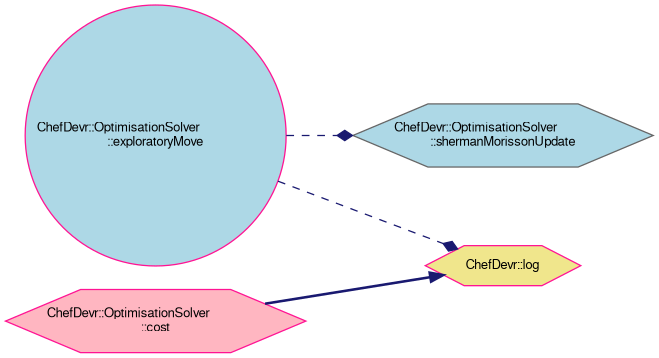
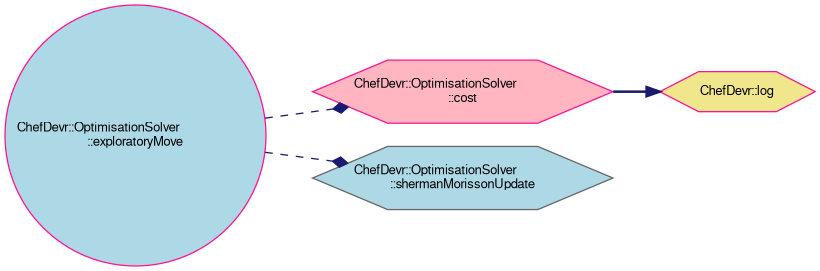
(361, 212) -> (299, 114)
